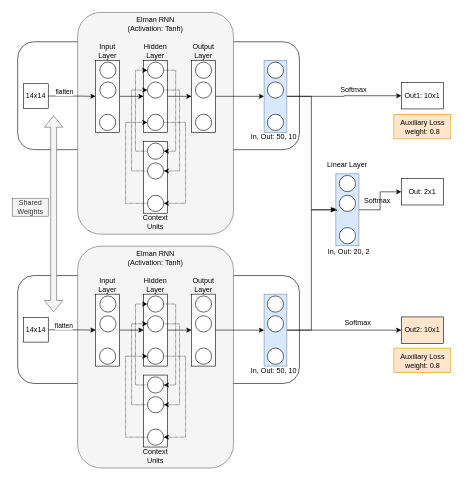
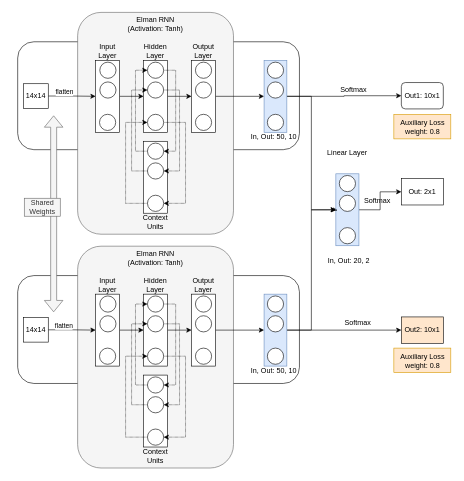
(423, 96) -> (423, 96)
(348, 165) -> (348, 153)
(30, 207) -> (42, 207)
(349, 252) -> (349, 261)
